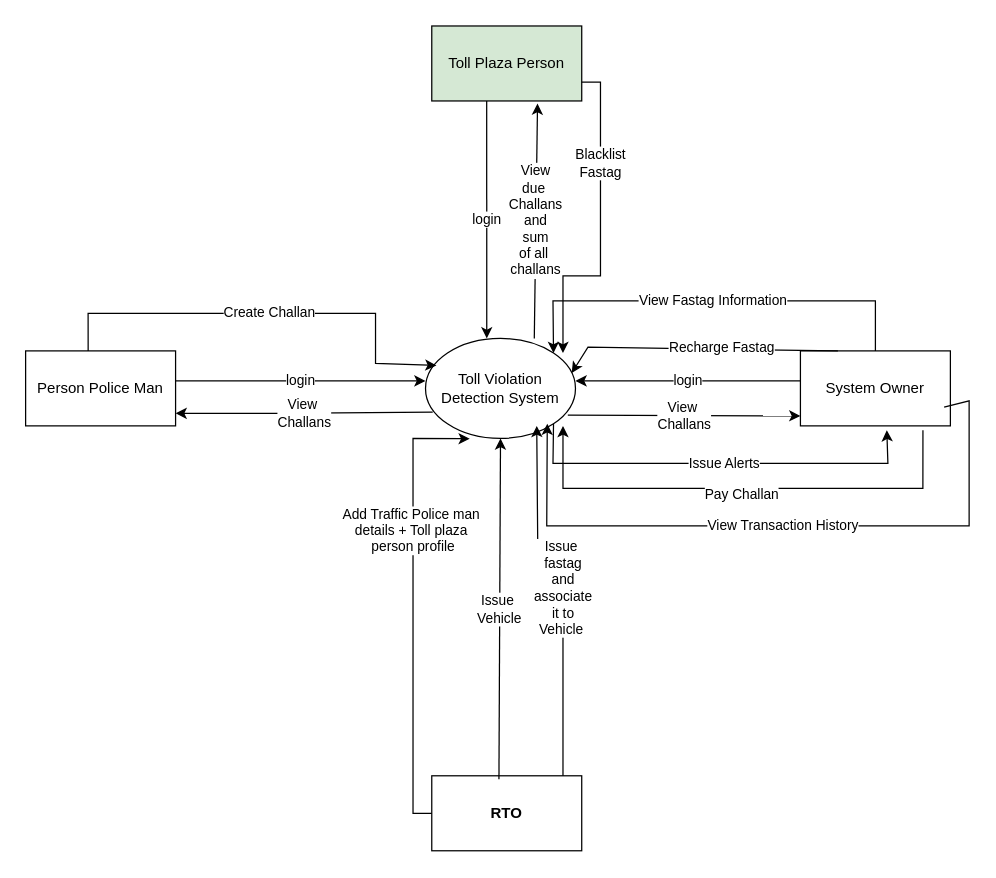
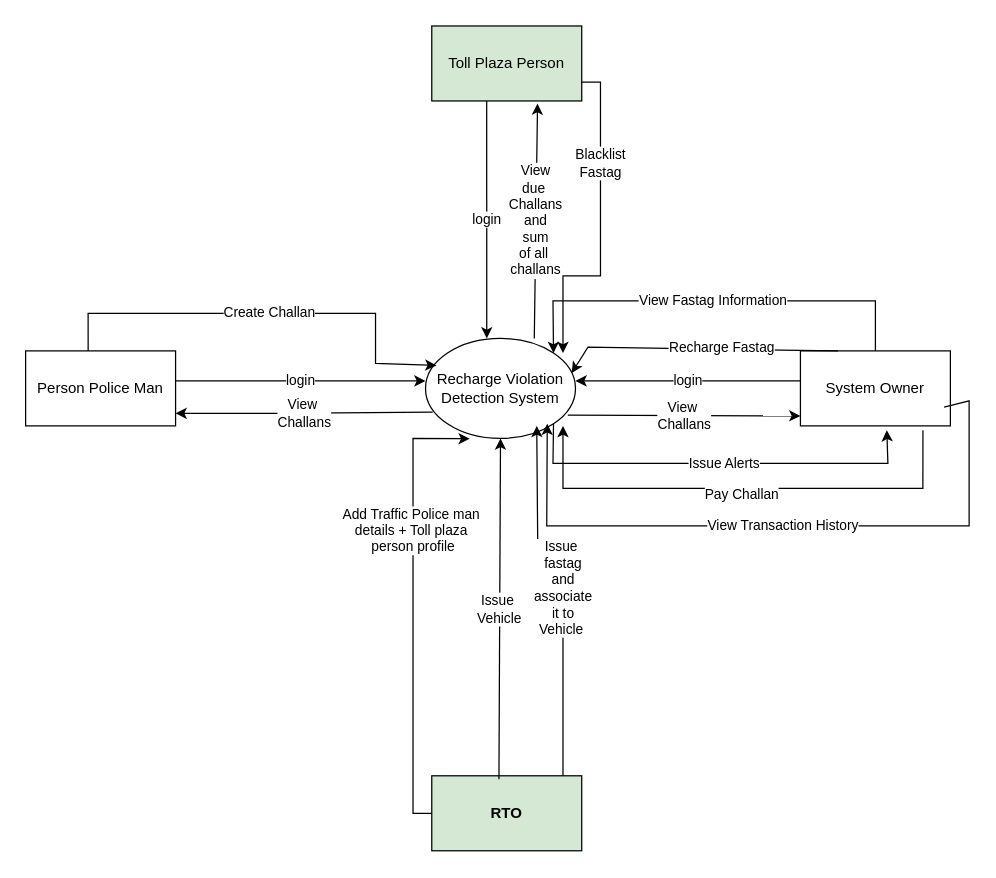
(501, 388) -> (501, 388)
(507, 813) -> (507, 813)
